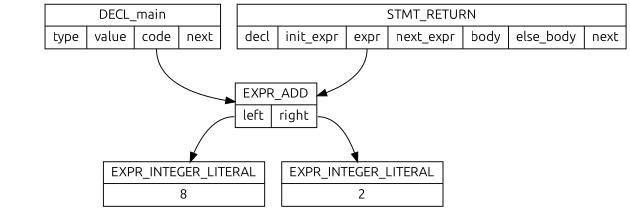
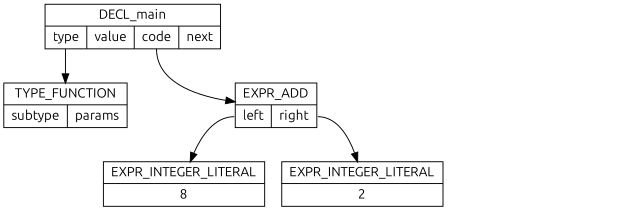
(432, 27) -> none
none -> (65, 105)
